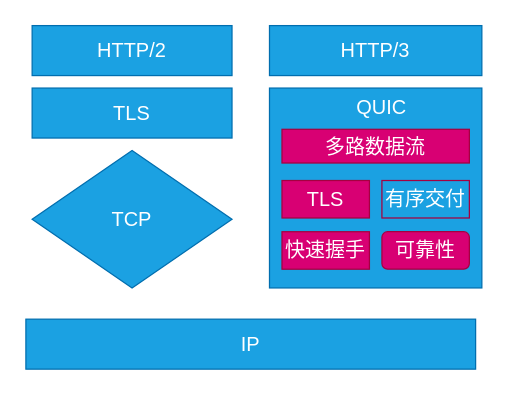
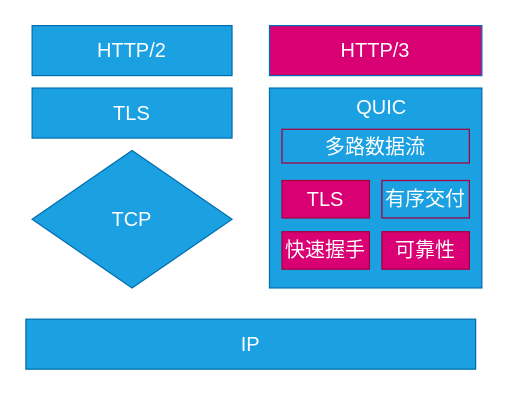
(376, 51) -> (376, 51)
(376, 146) -> (376, 146)
(426, 251) -> (426, 251)
